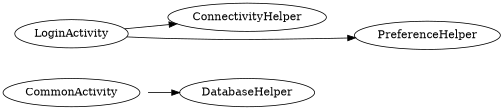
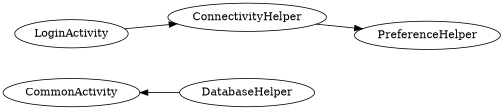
(237, 40) -> (335, 26)
(160, 93) -> (164, 93)
